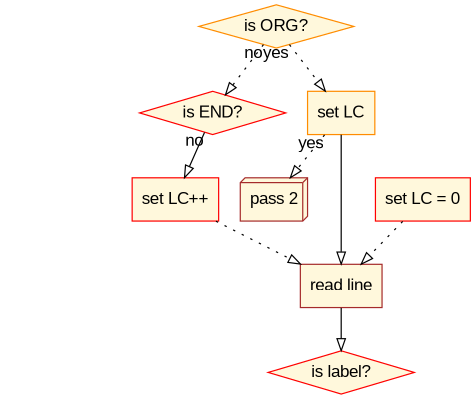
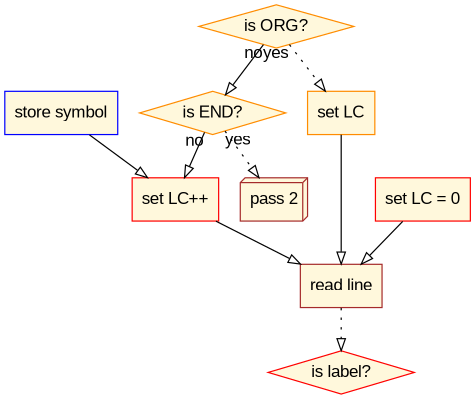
(248, 65) -> (248, 65)
none -> (61, 113)
(213, 113) -> (213, 113)
(311, 151) -> (238, 149)
(386, 238) -> (386, 238)
(253, 240) -> (253, 240)
(341, 323) -> (341, 323)
